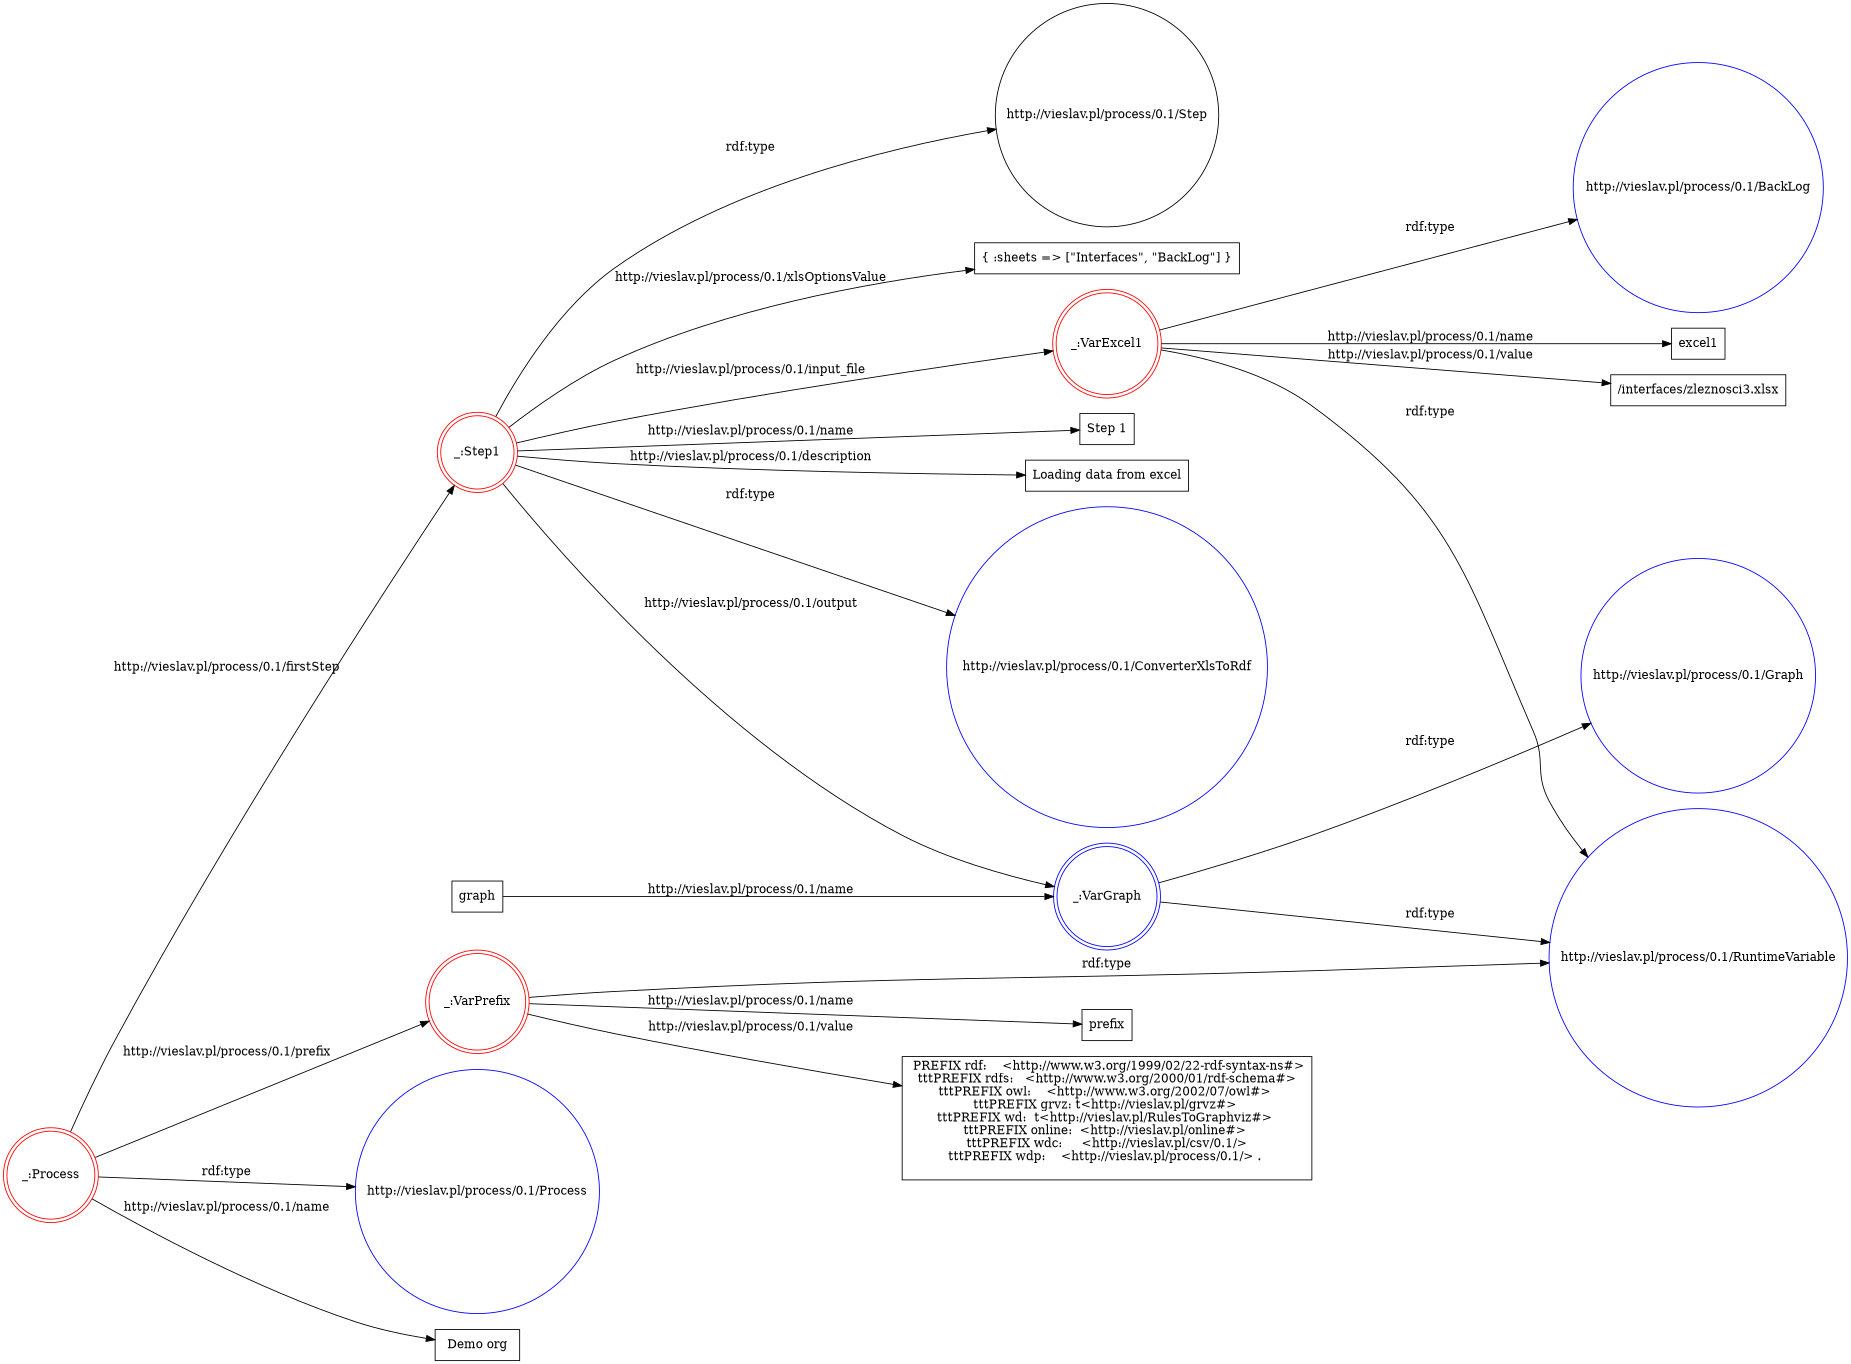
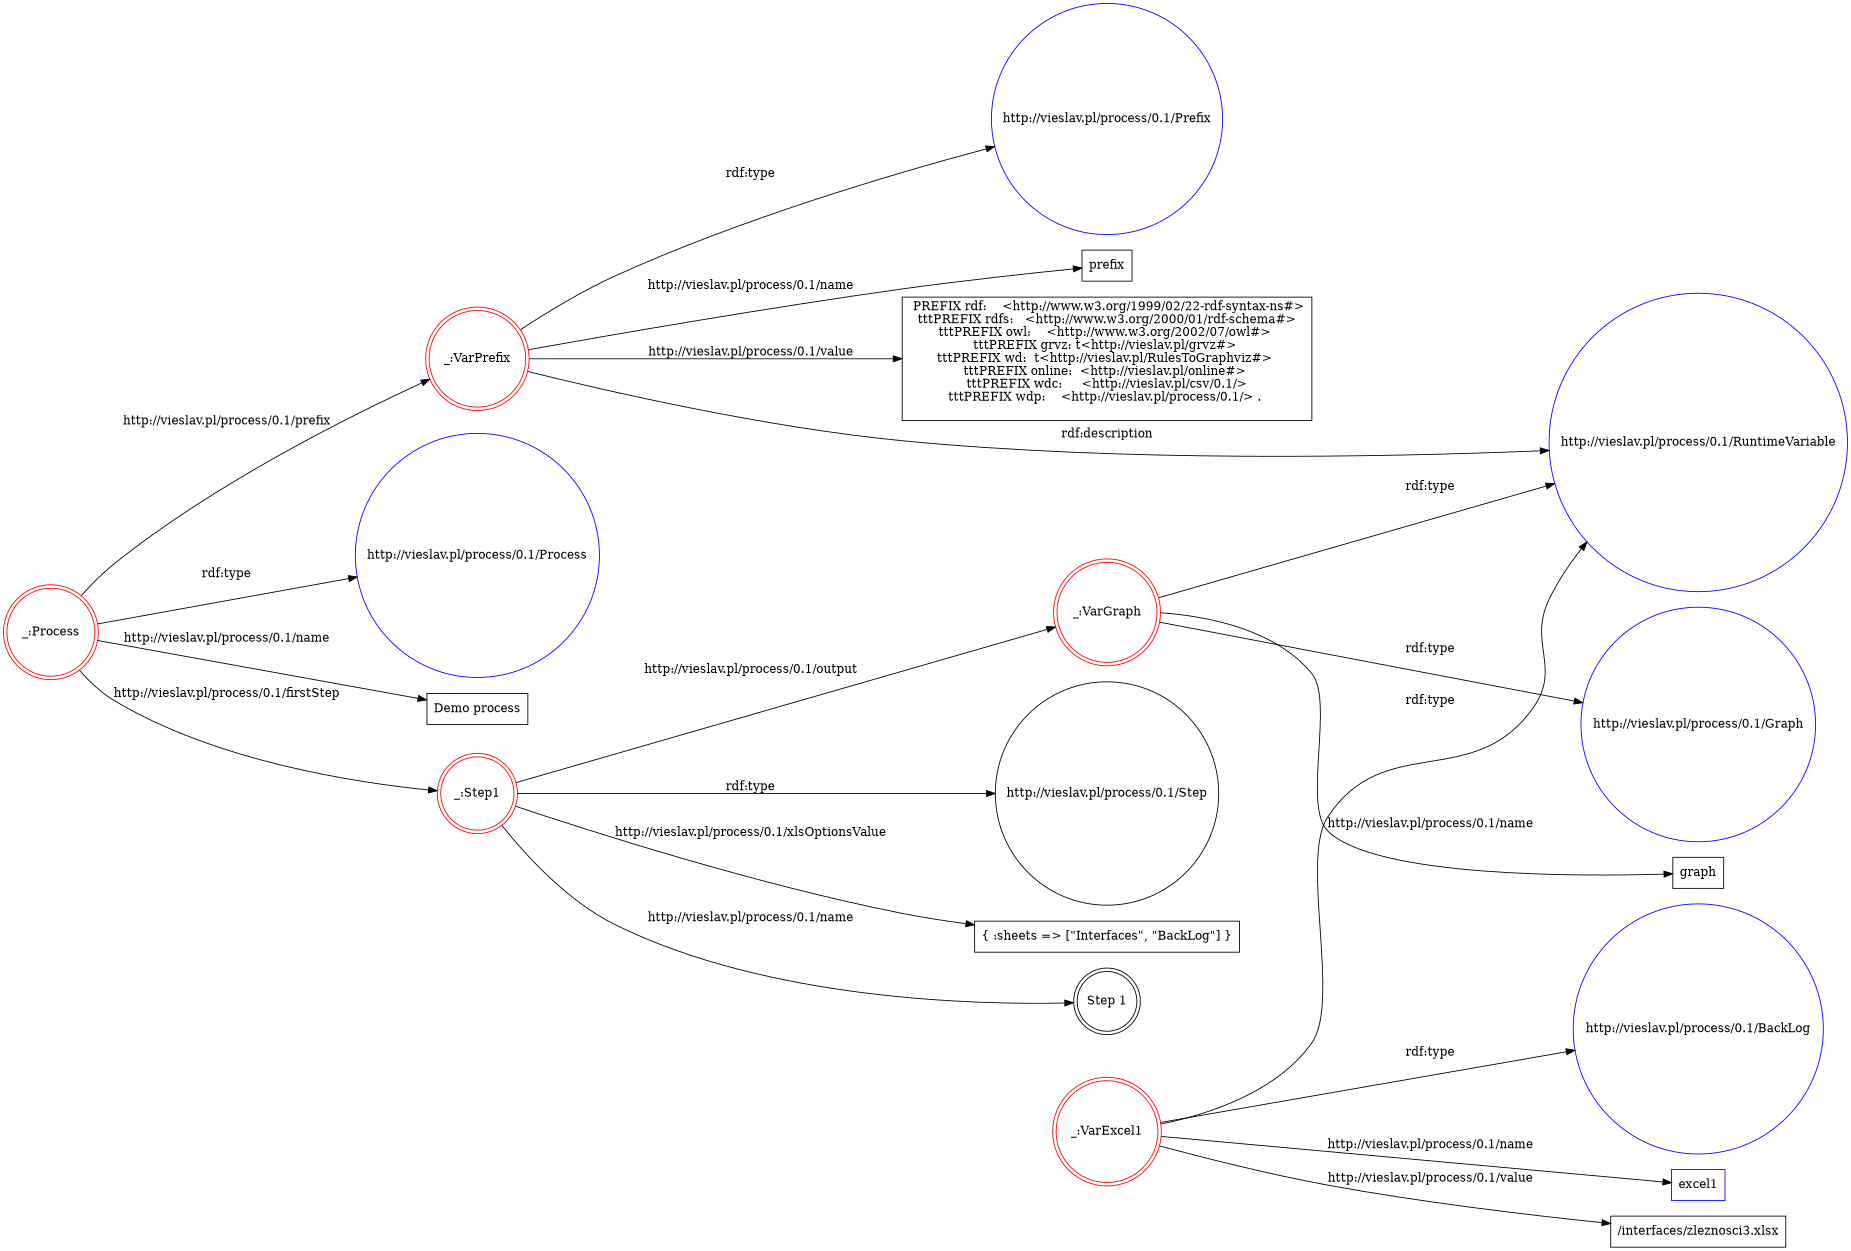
none -> (1107, 119)
(1698, 344) -> (1698, 1185)
(779, 392) -> none
(1107, 429) -> (1107, 1001)
(1107, 476) -> none
(1107, 667) -> none
(774, 897) -> (1334, 835)
(1107, 897) -> (1107, 612)
(1107, 964) -> (1107, 434)
(477, 1345) -> (477, 709)
